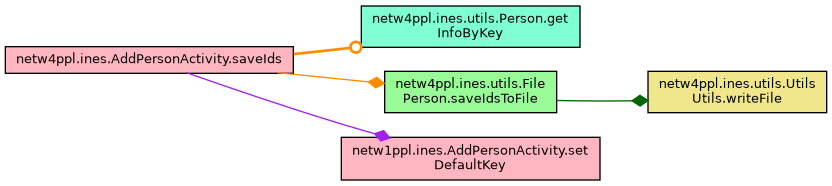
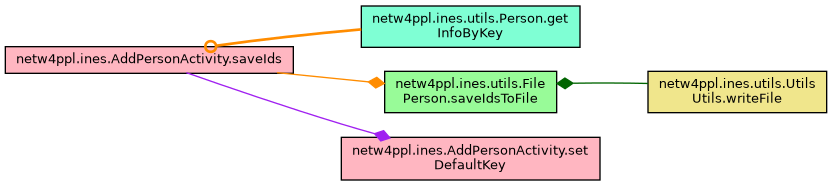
(322, 51) -> (289, 37)
(594, 101) -> (611, 83)
(471, 159) -> (471, 159)
